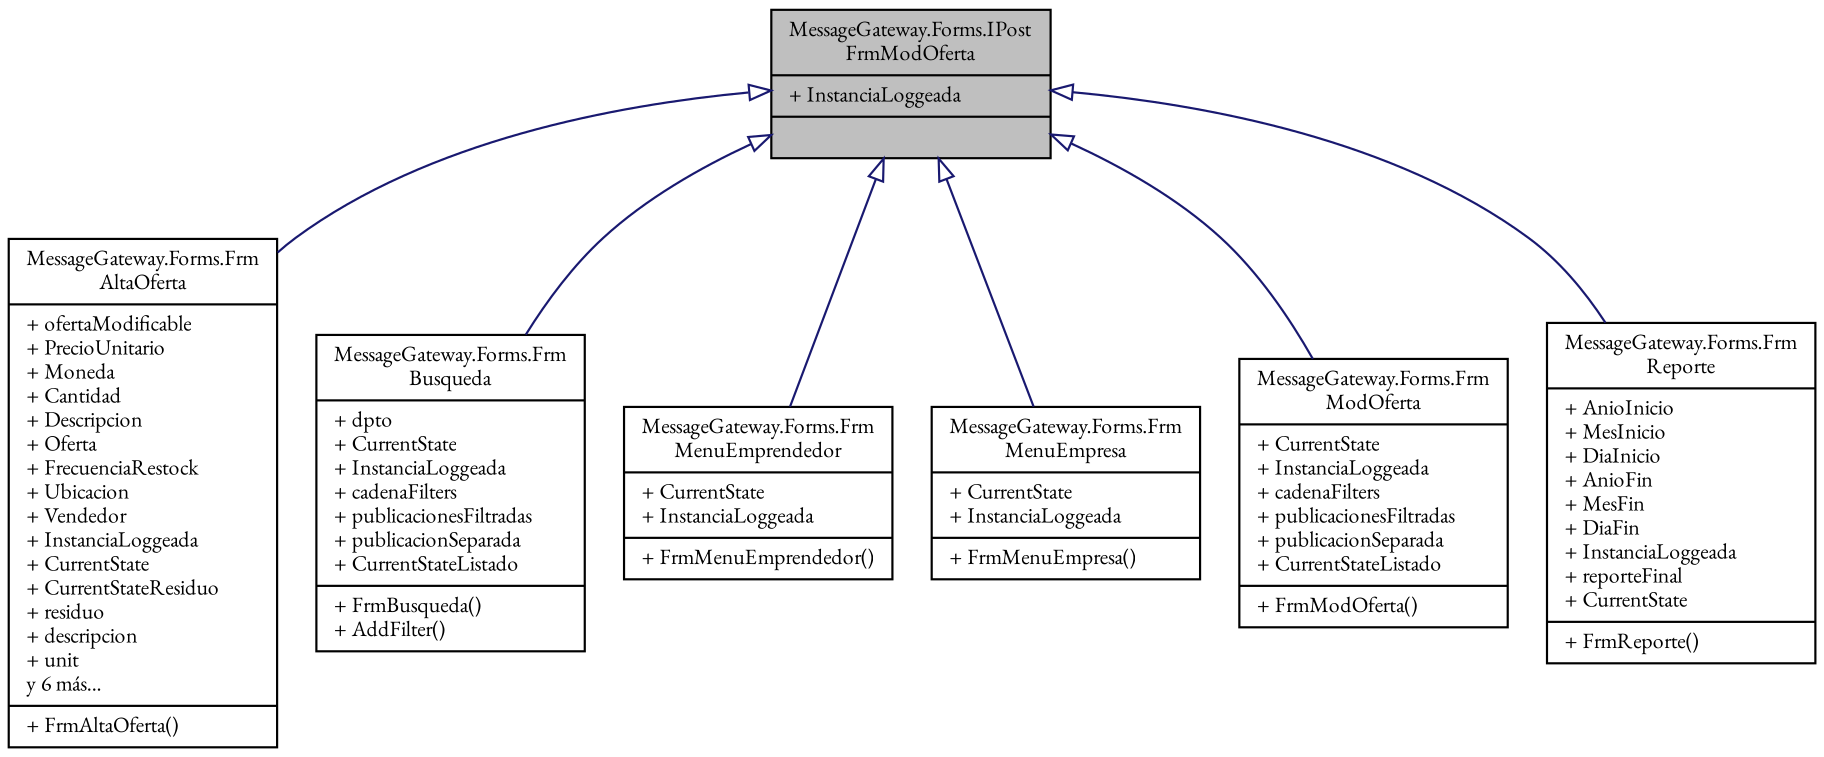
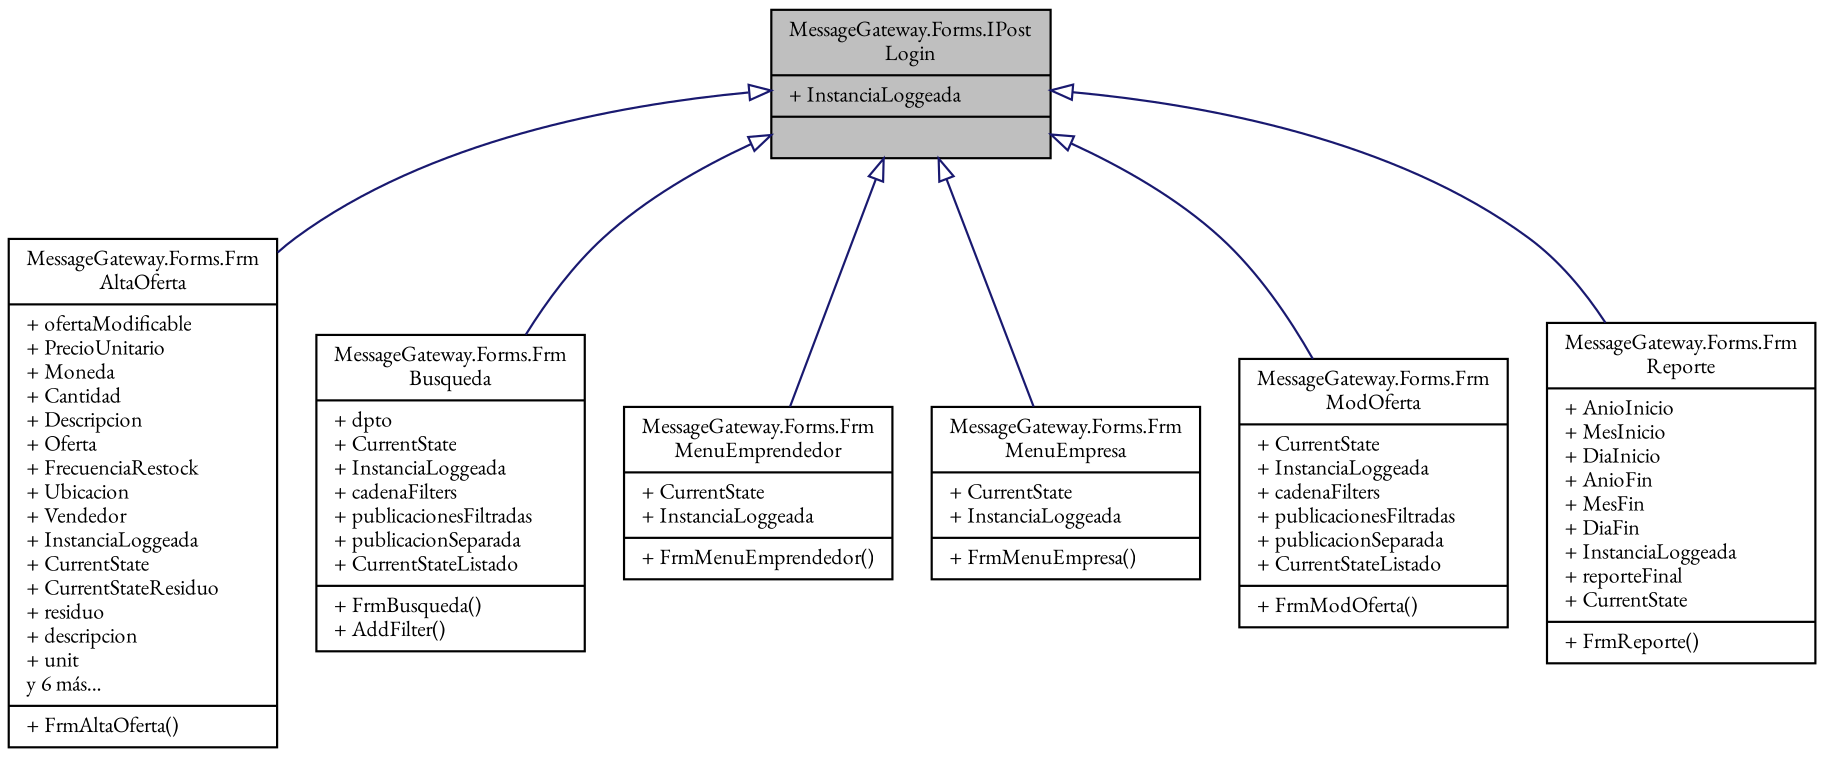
(911, 53) -> (911, 53)
